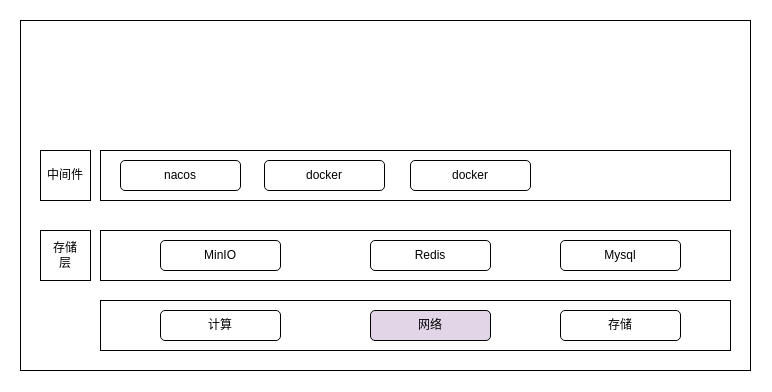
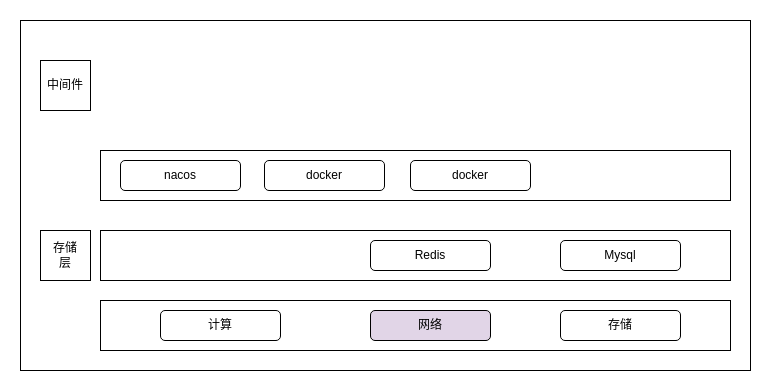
(66, 176) -> (66, 86)
(221, 256) -> none
